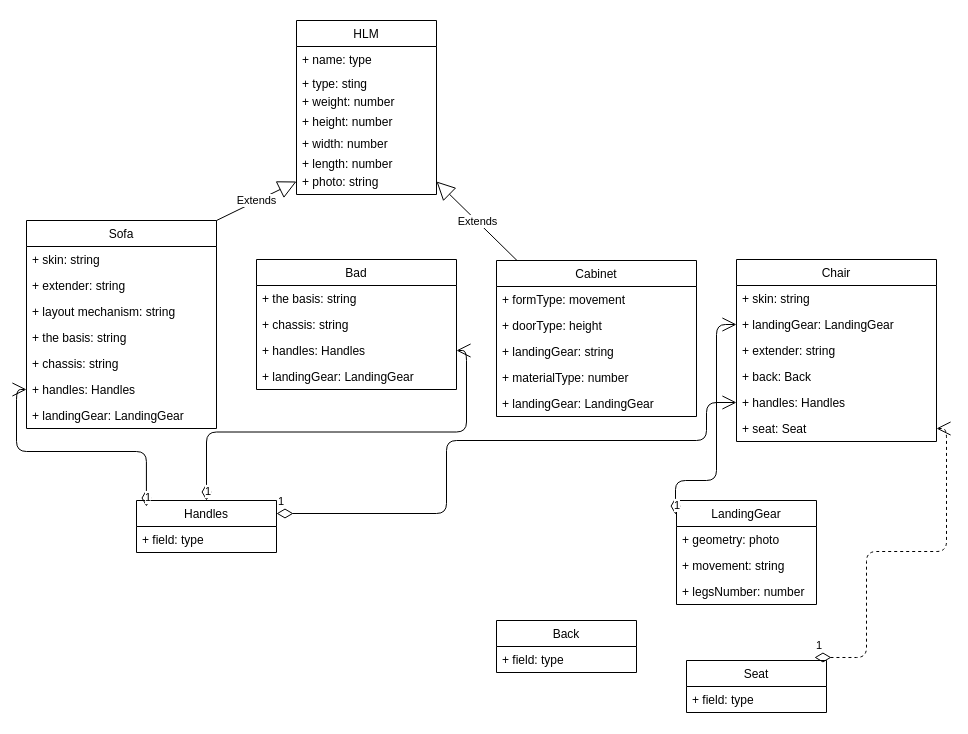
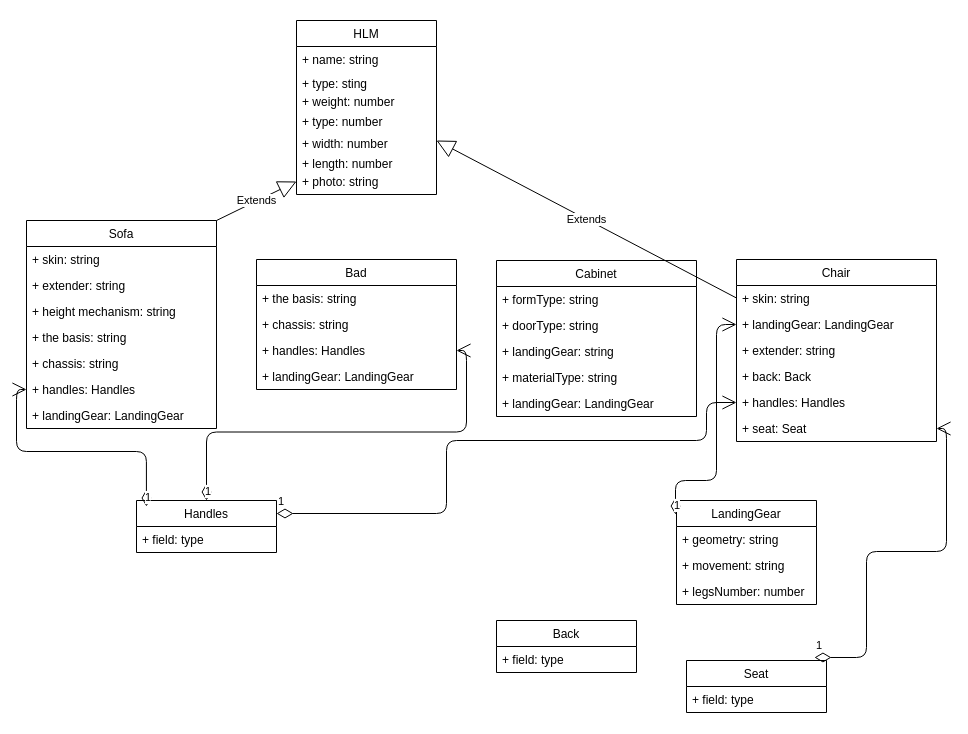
(338, 60) -> (343, 60)
(350, 122) -> (344, 122)
none -> (595, 223)
(483, 227) -> none
(565, 300) -> (556, 300)
(108, 312) -> (108, 312)
(556, 326) -> (556, 326)
(568, 378) -> (567, 378)
(734, 540) -> (736, 540)
(904, 552) -> (904, 552)
